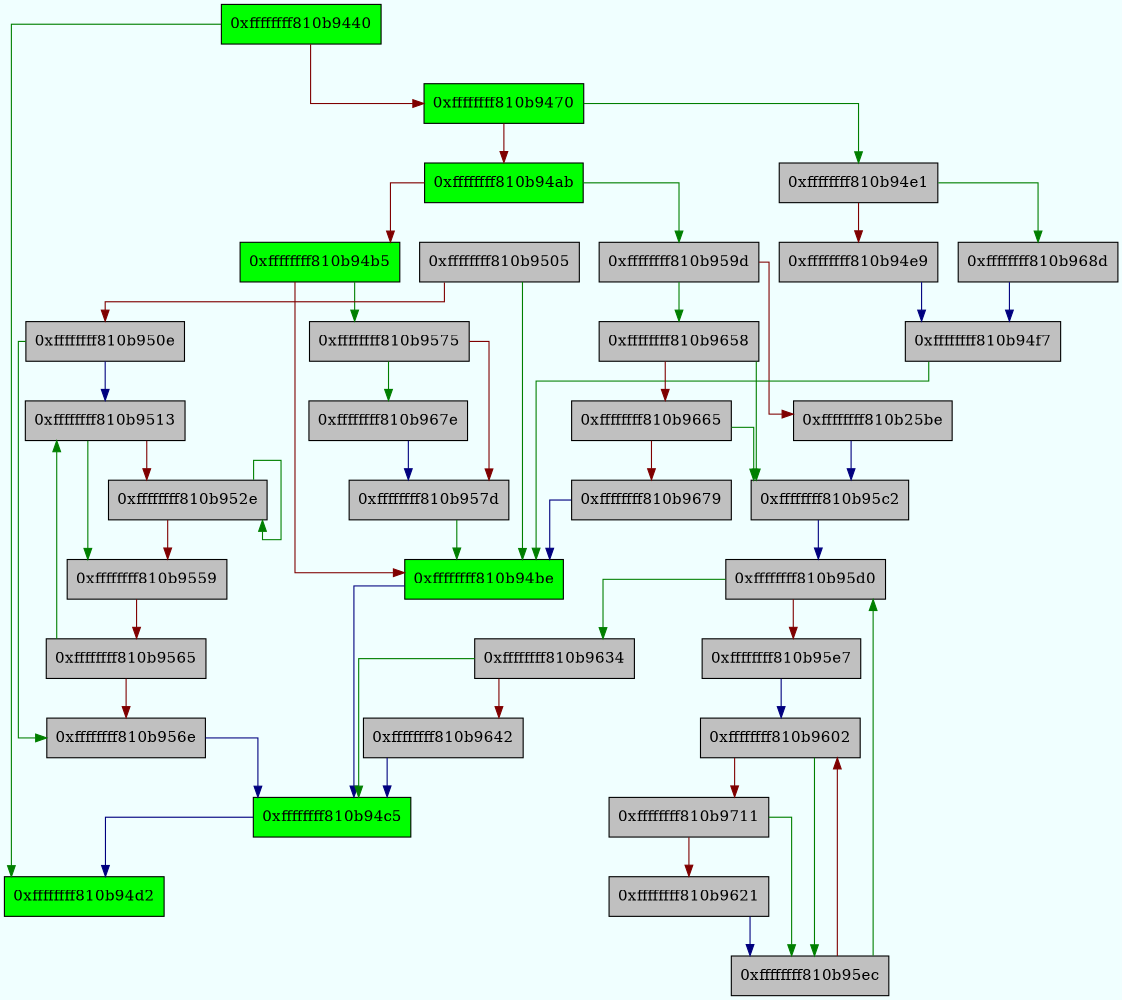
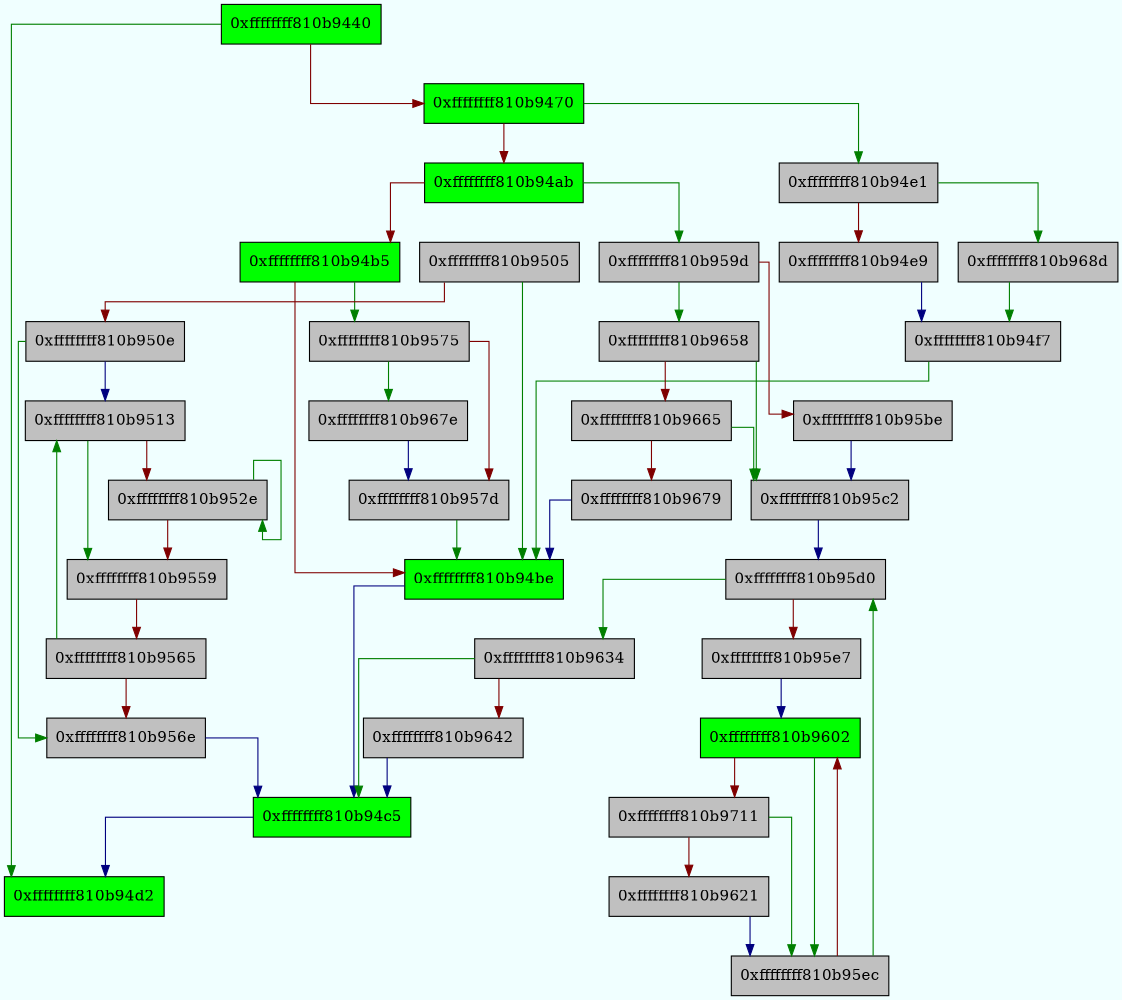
(1009, 296) -> (1009, 296)
(873, 421) -> (873, 421)
(780, 738) -> (780, 738)
